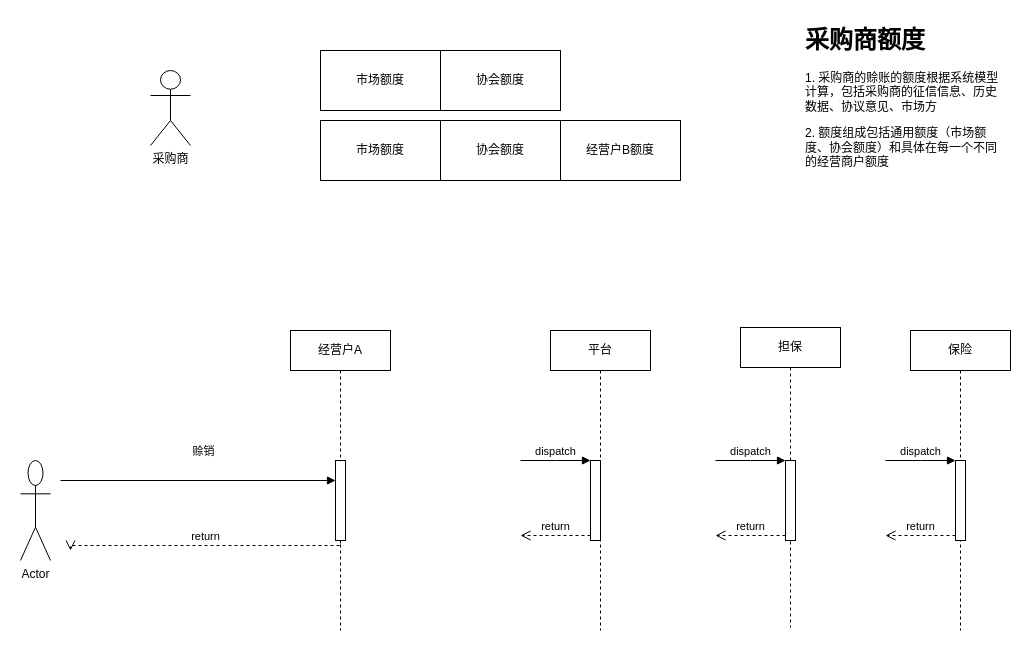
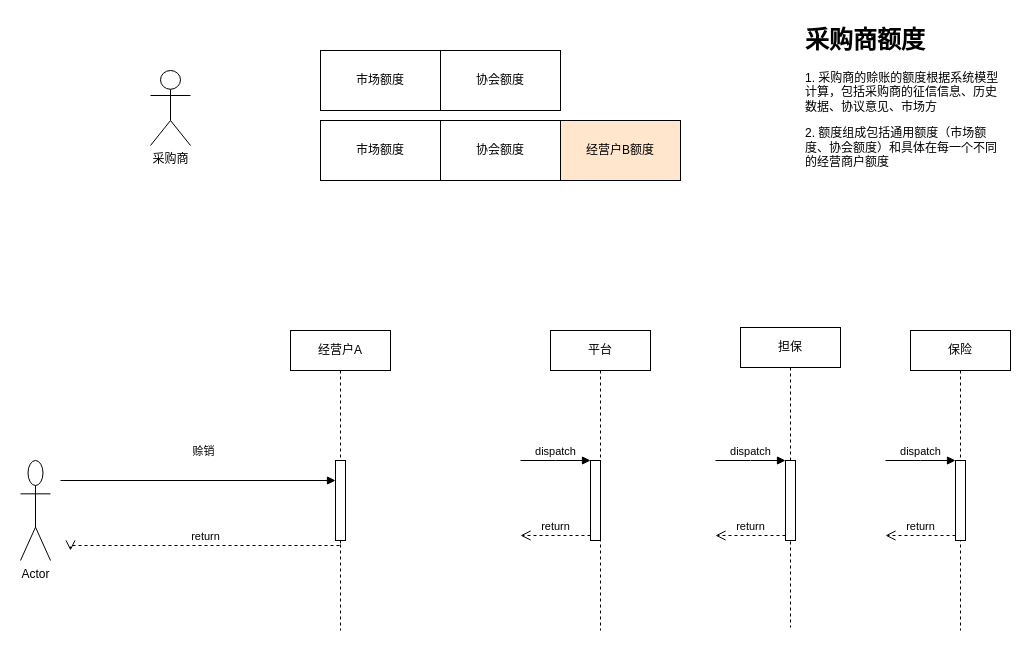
(621, 151) -> (621, 151)
